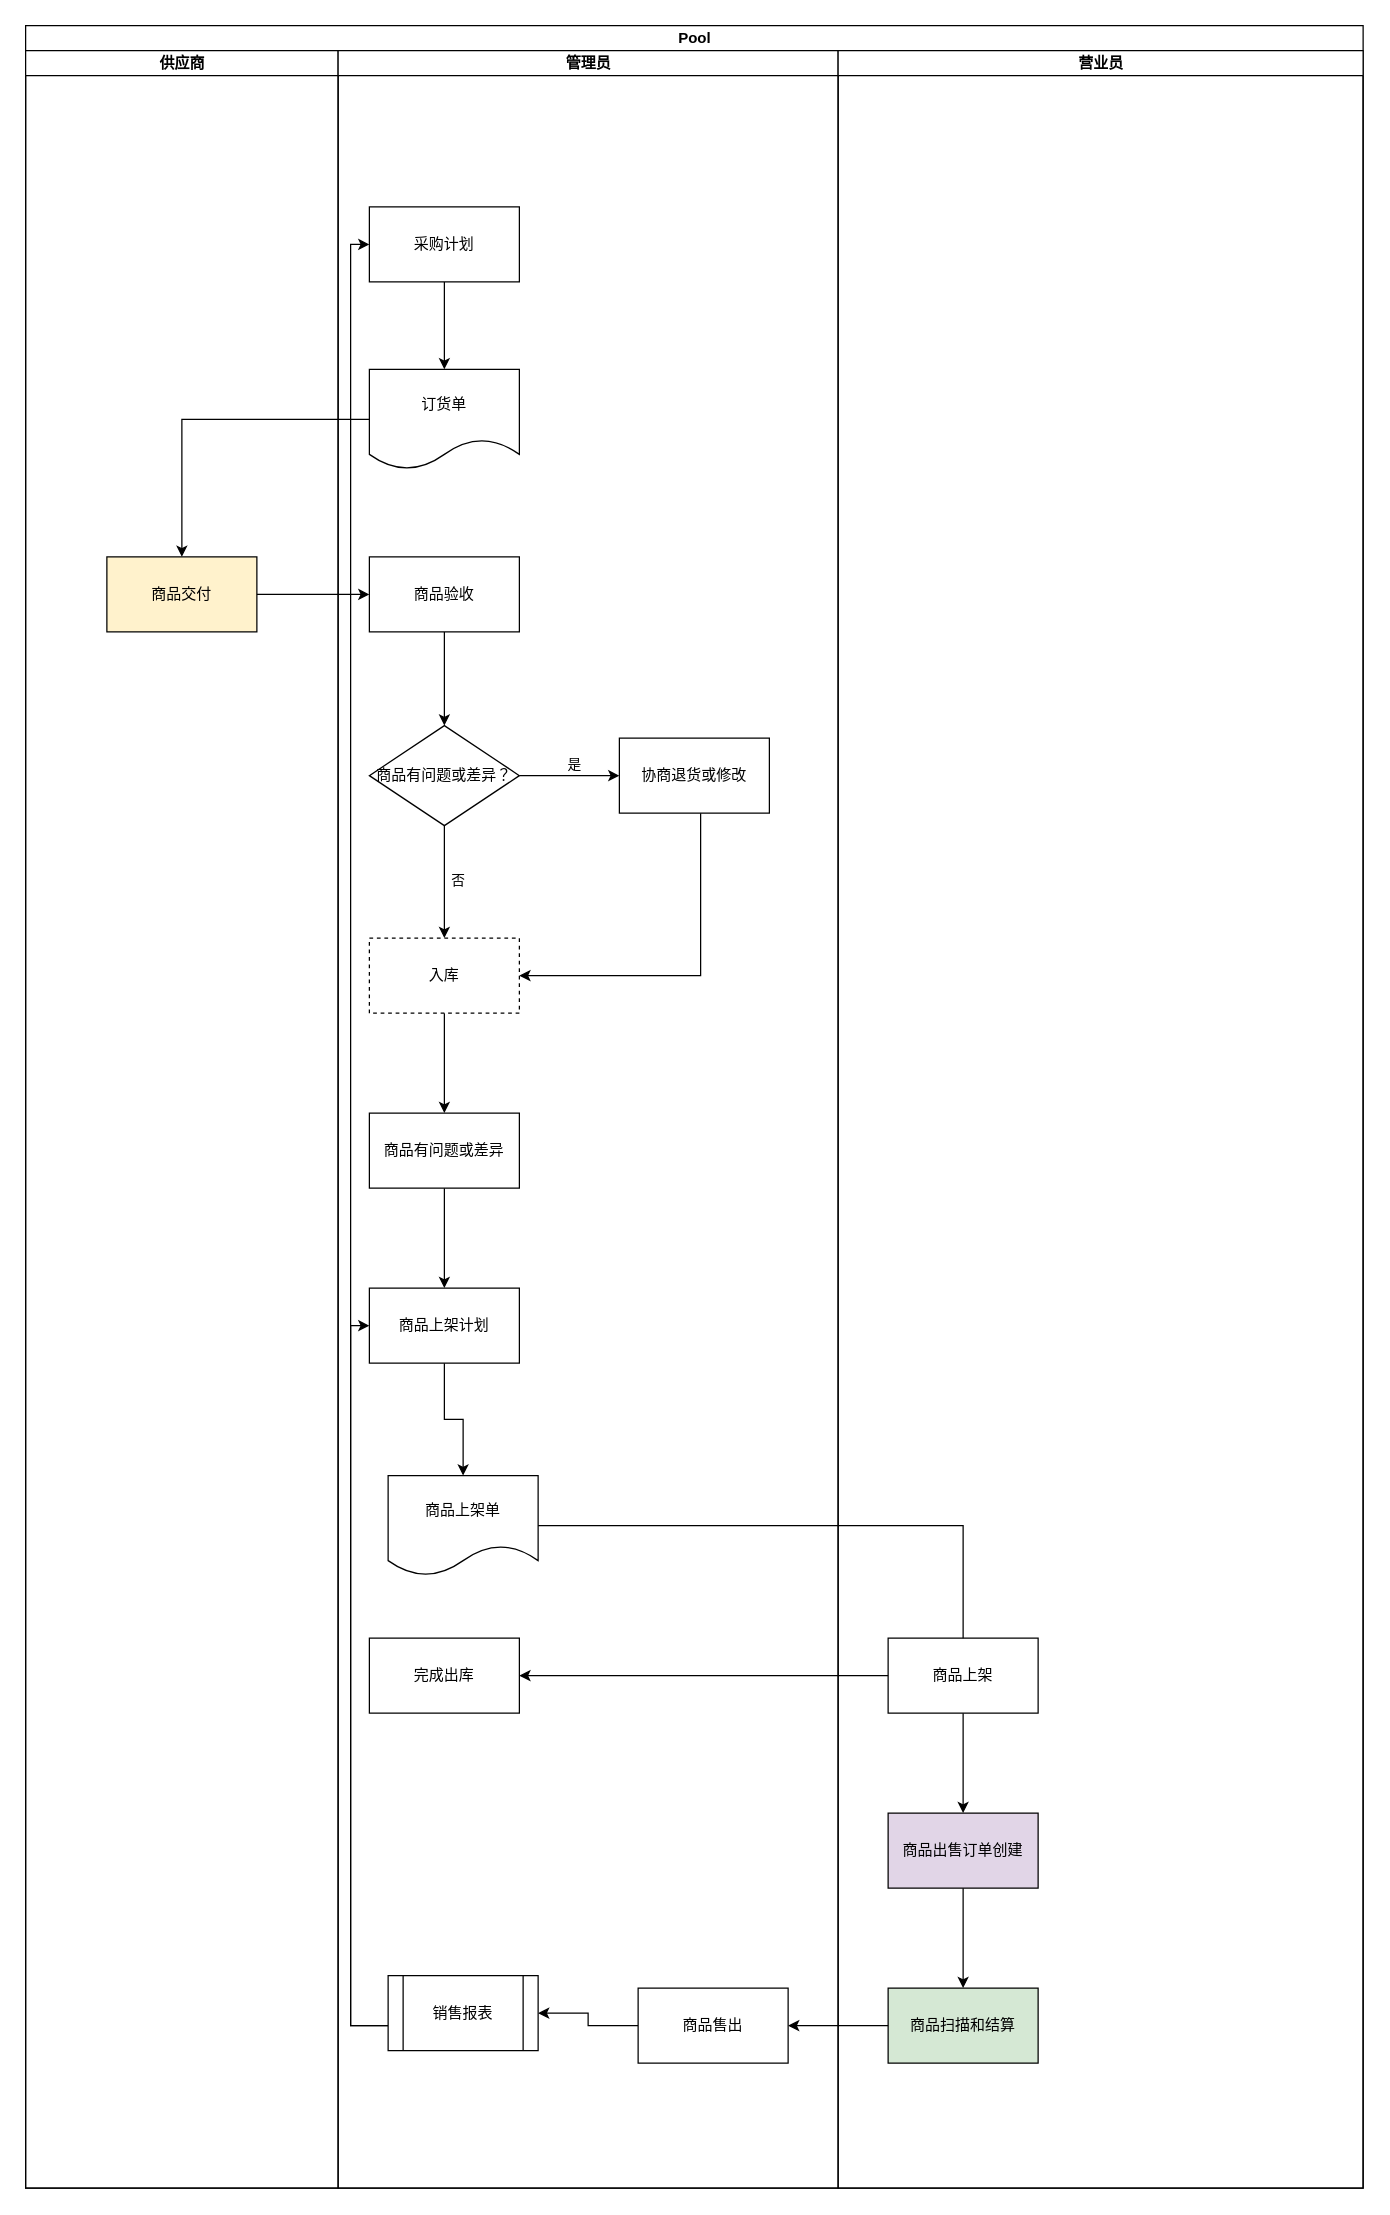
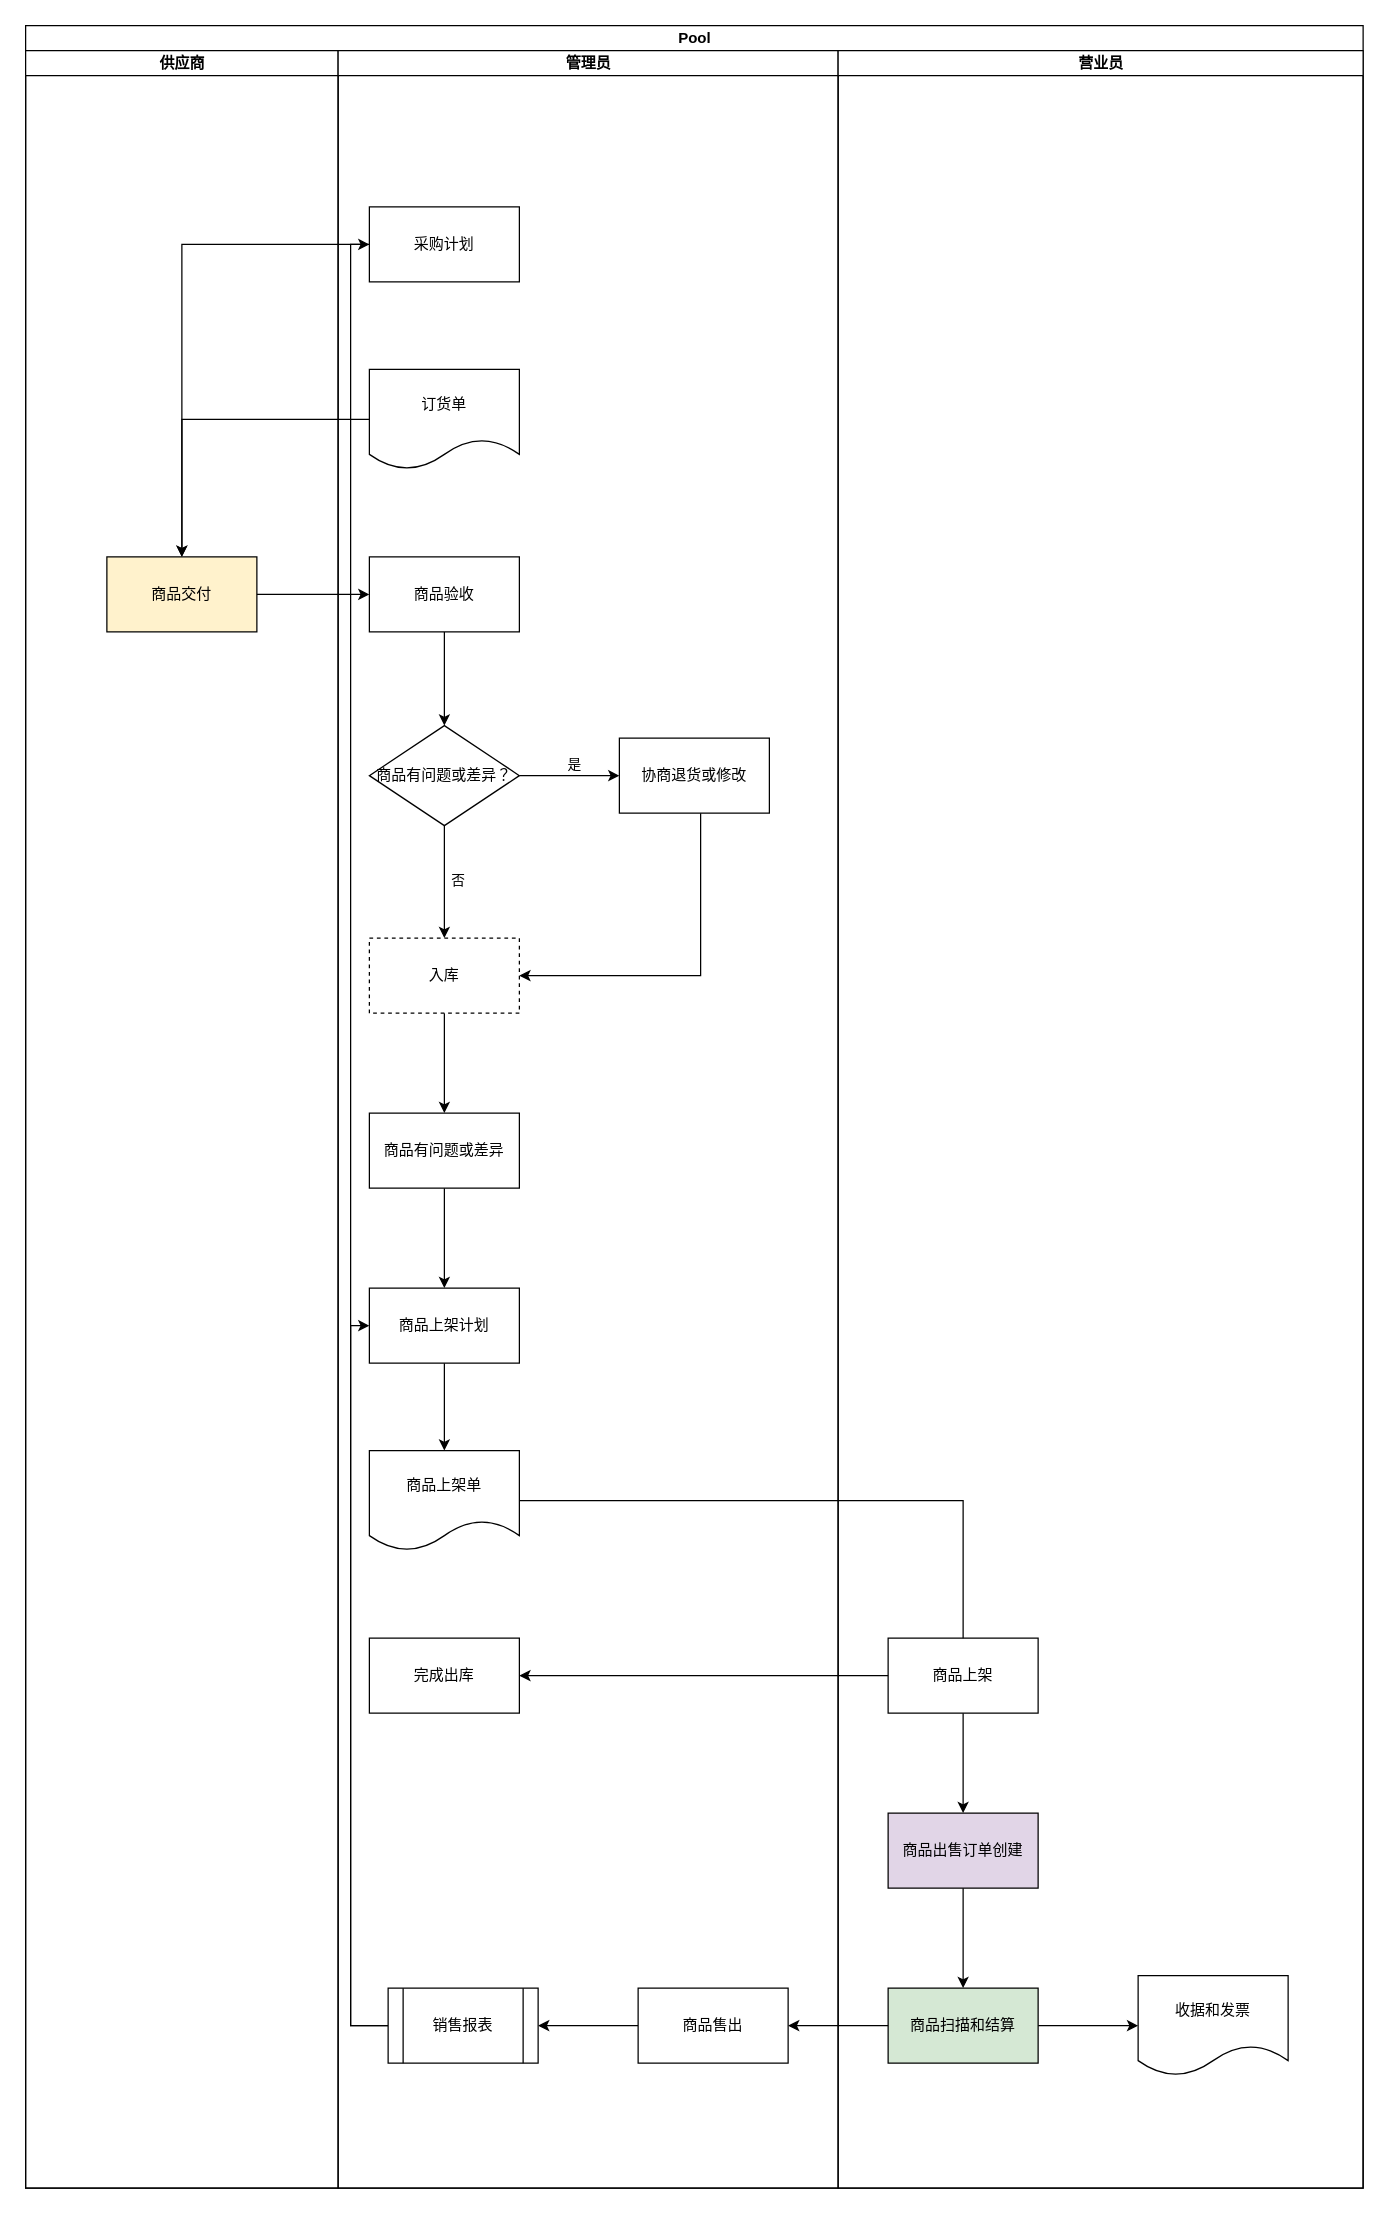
(444, 321) -> (182, 247)
(463, 1526) -> (444, 1501)
(463, 2013) -> (463, 2026)
none -> (1084, 2026)
none -> (1213, 2026)
